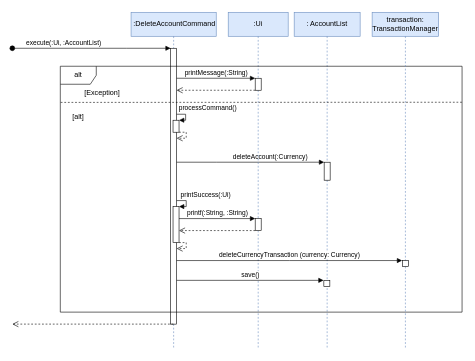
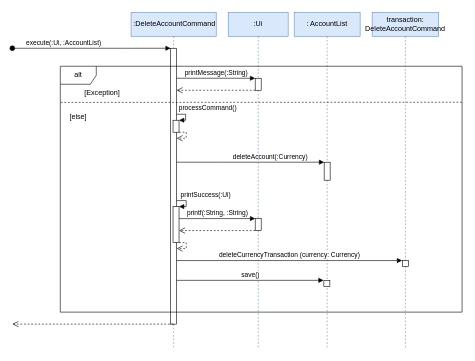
(406, 24) -> (406, 24)
(78, 117) -> (78, 117)
